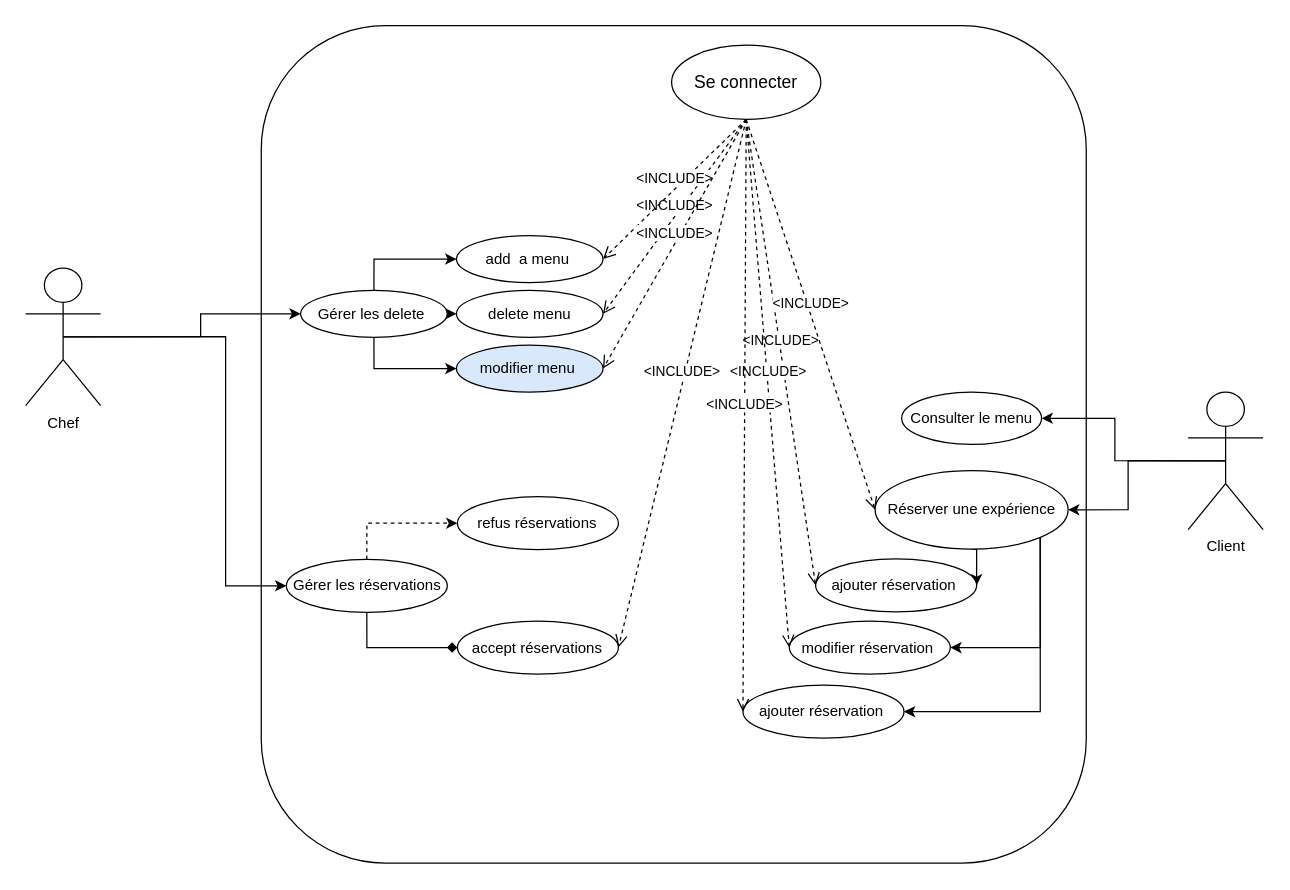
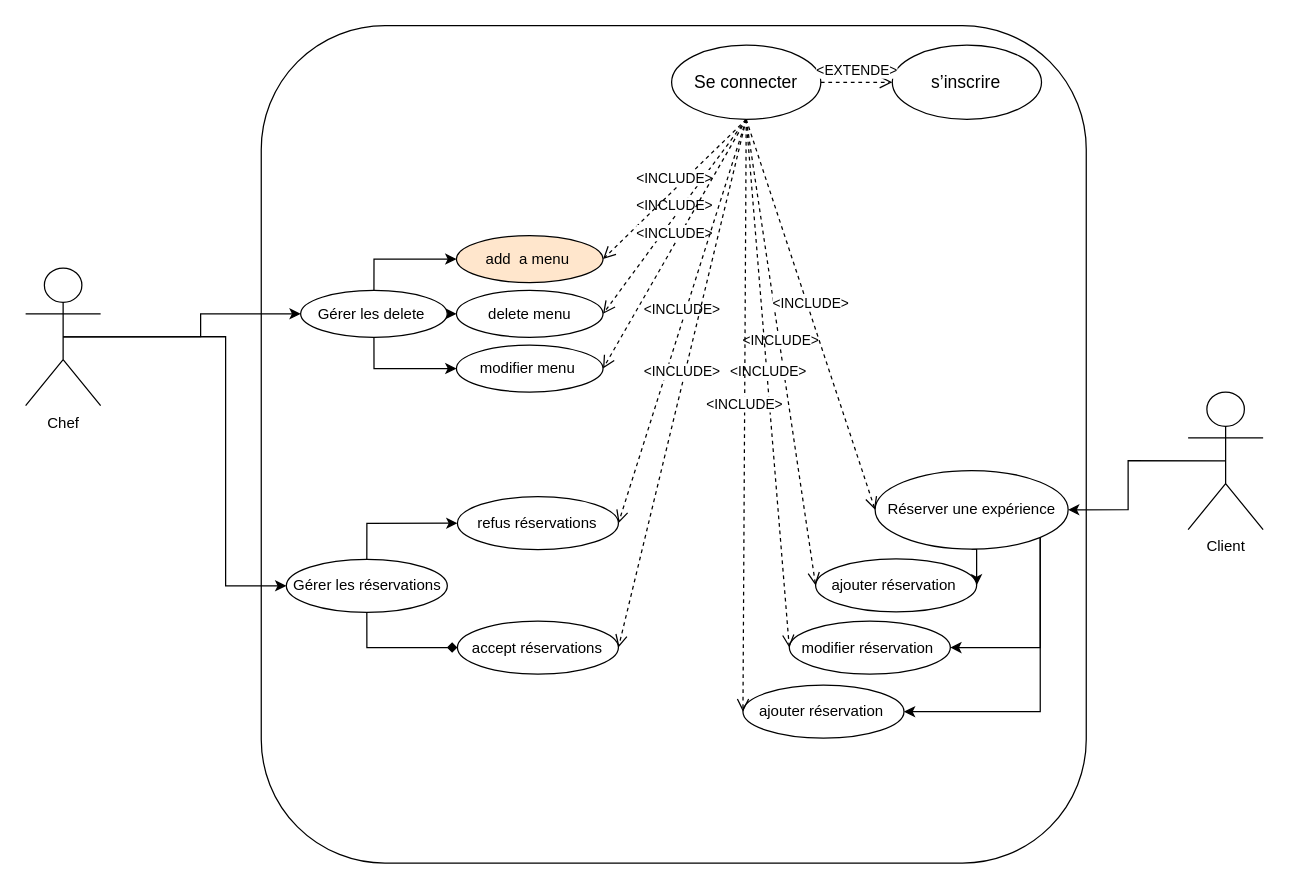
none -> (855, 82)
none -> (967, 82)
none -> (704, 253)
(530, 259) -> (530, 259)
(530, 369) -> (530, 369)
(972, 418) -> none
(1109, 418) -> none
(391, 523) -> (391, 523)
